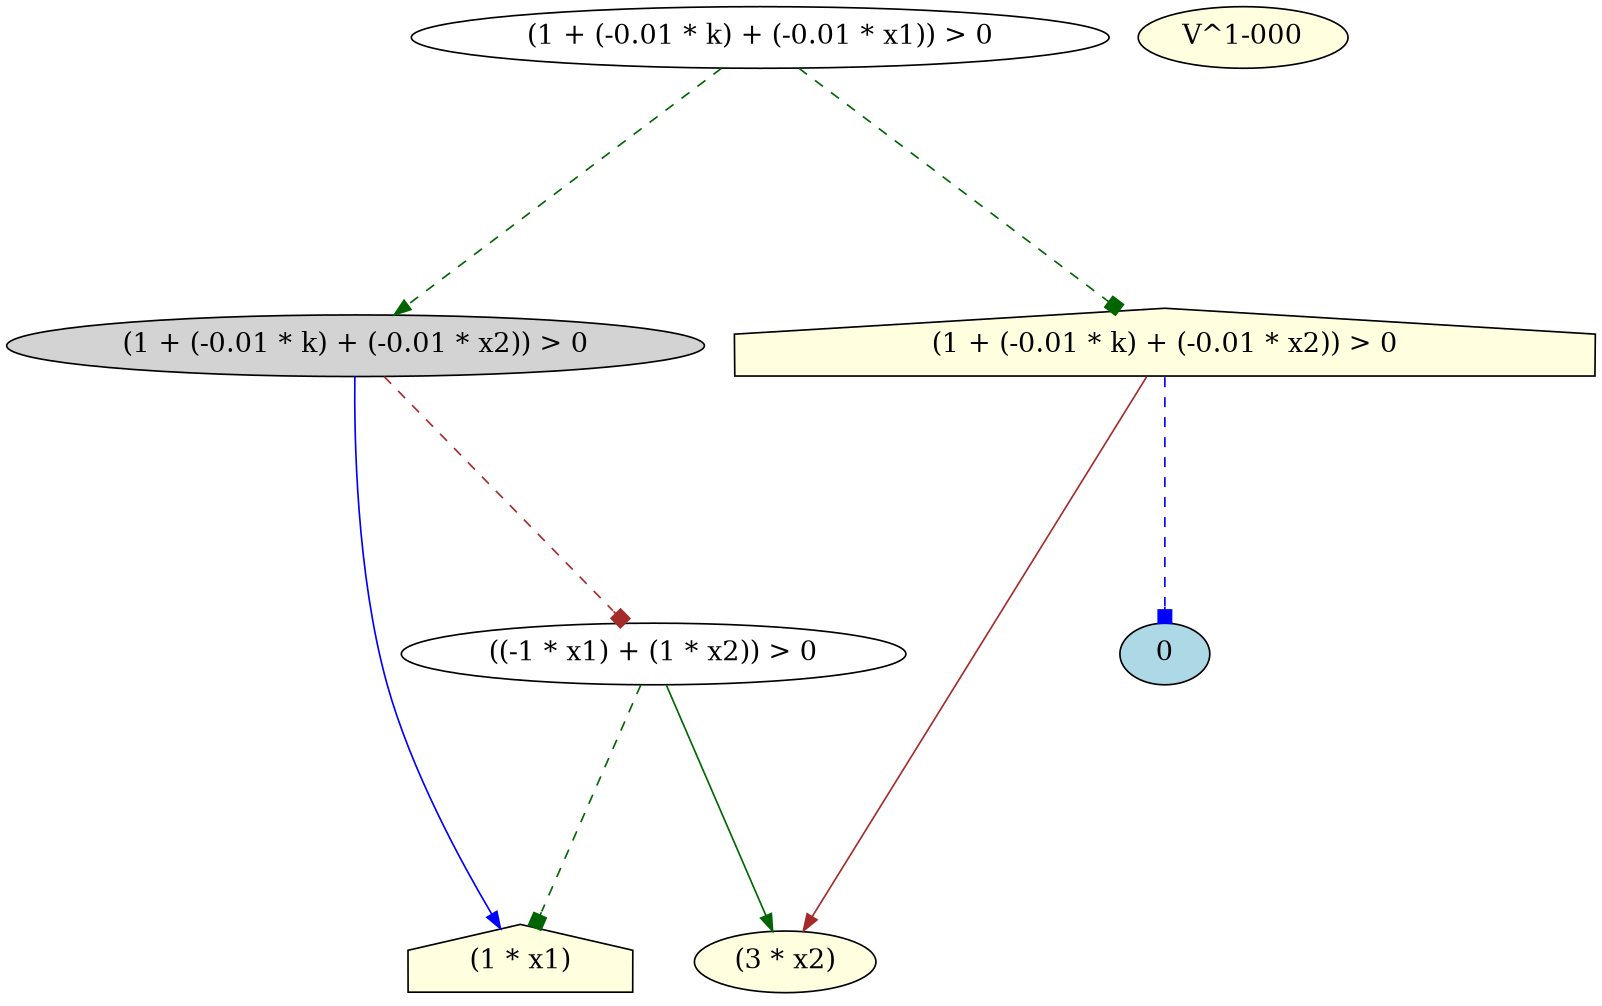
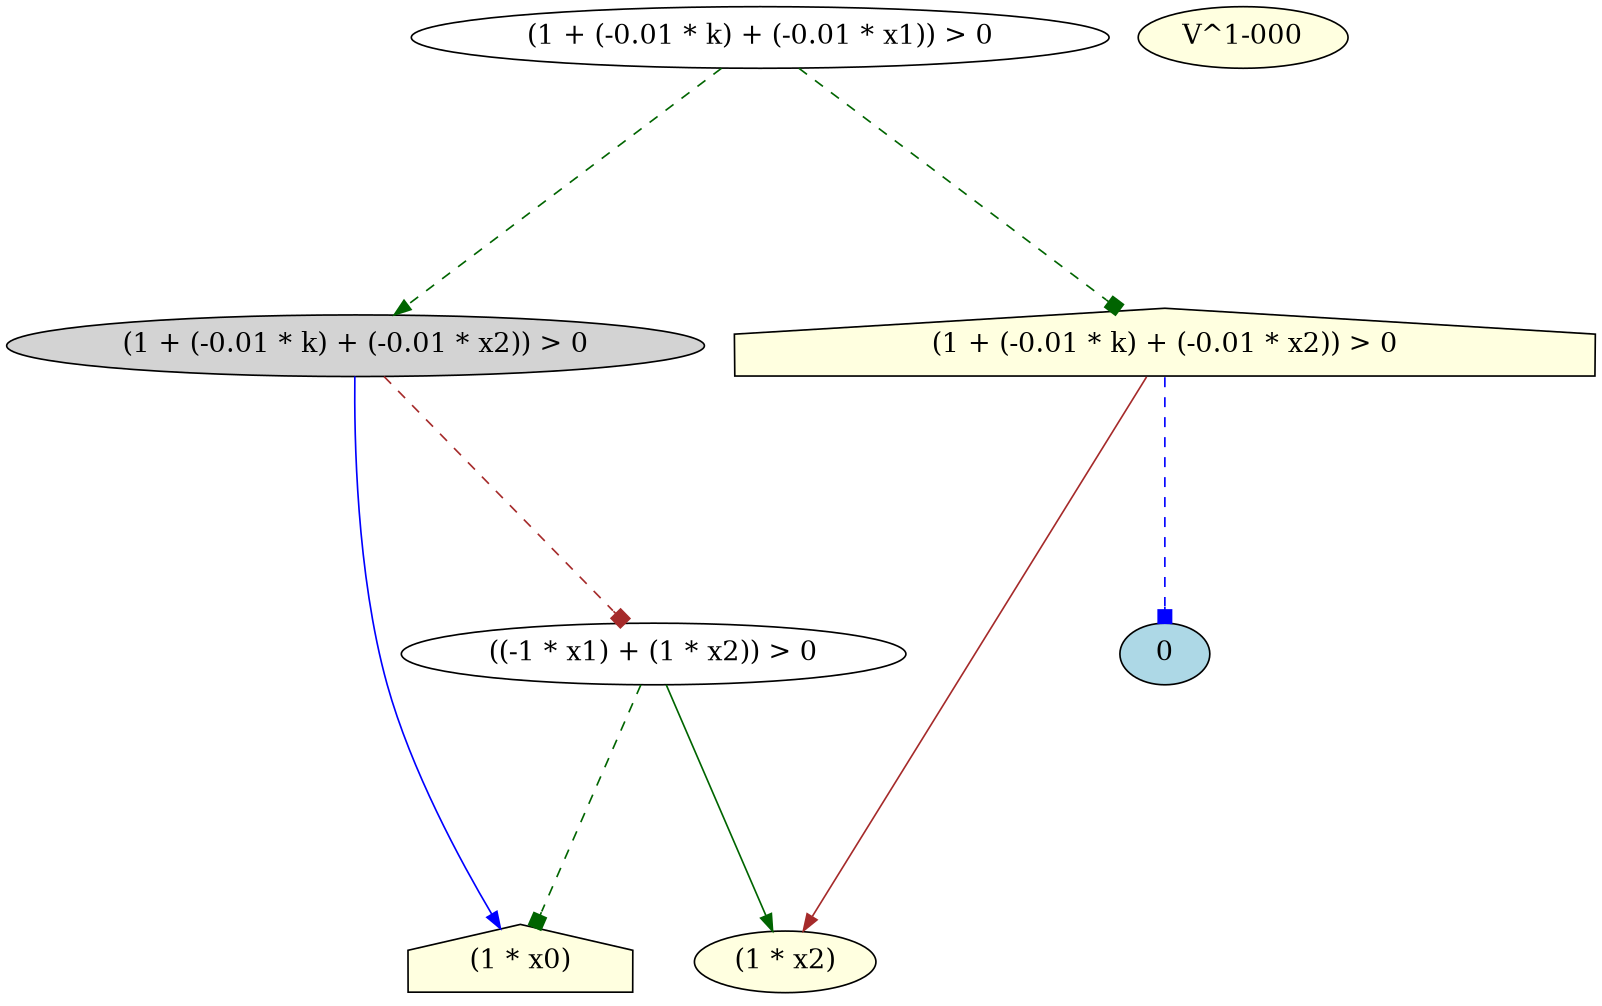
(520, 962) -> (520, 962)
(785, 962) -> (785, 962)
